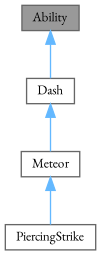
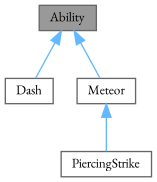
(51, 134) -> (90, 61)
